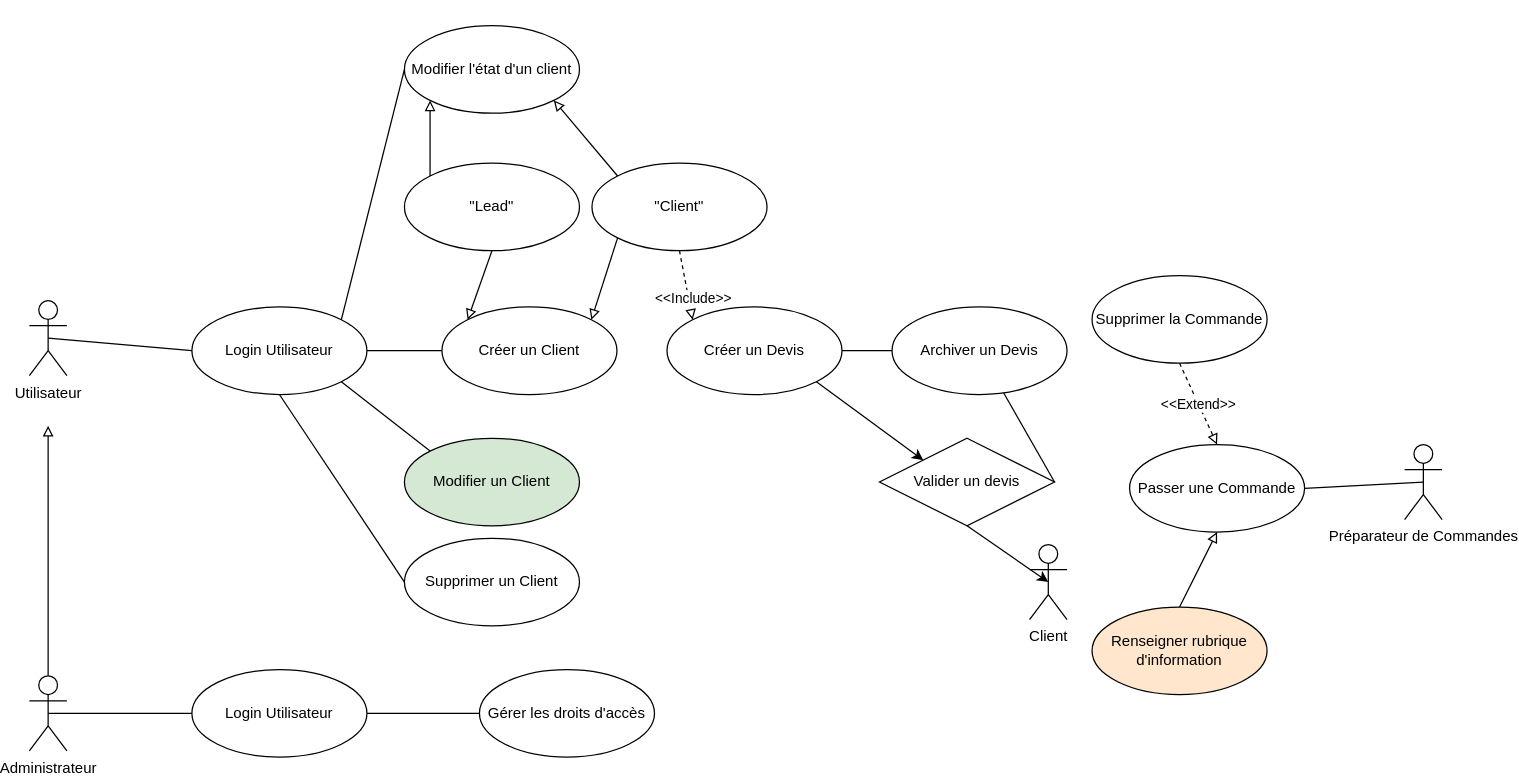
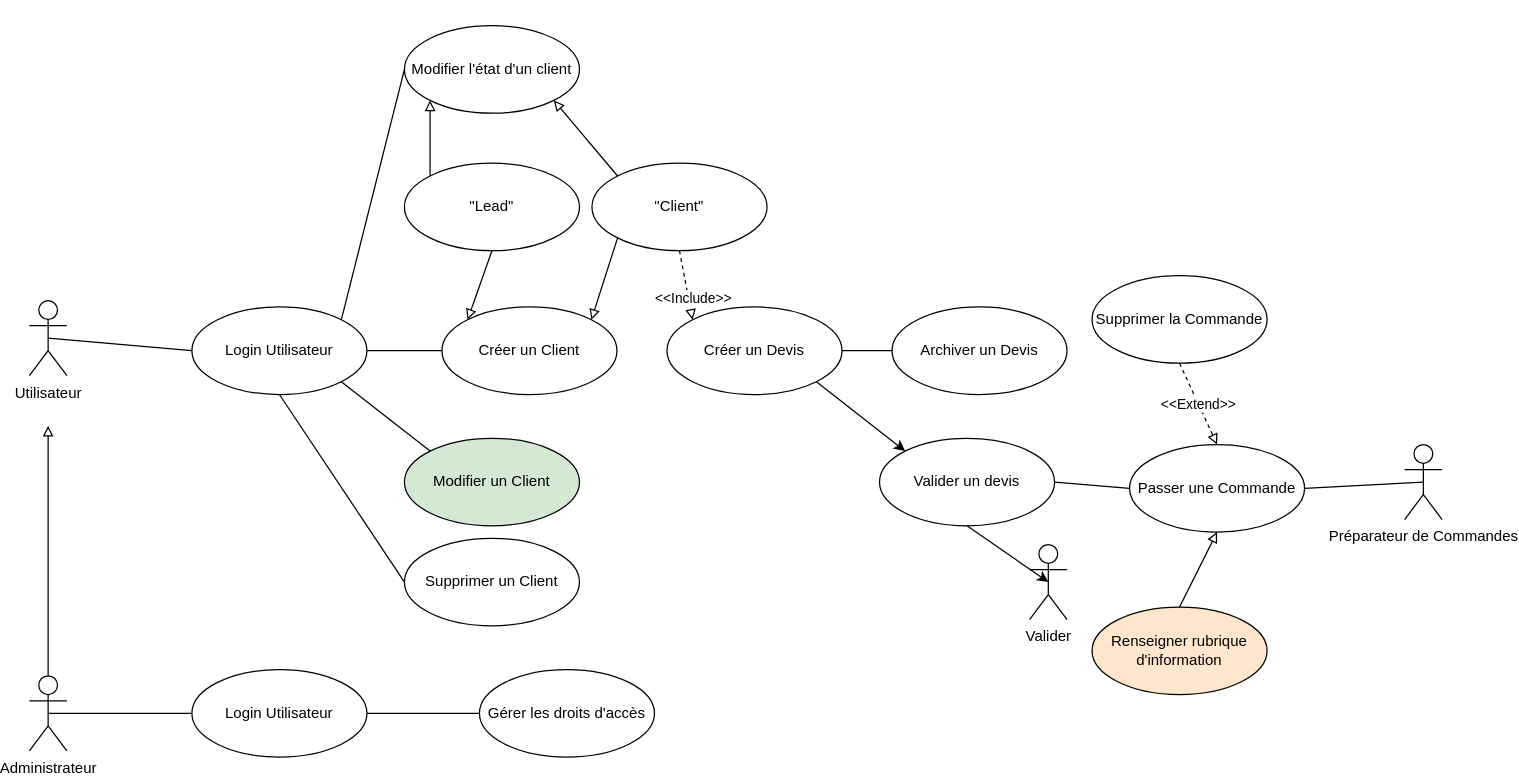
(1029, 437) -> (1091, 485)
(967, 482) -> (967, 482)
(1049, 637) -> (1049, 637)
